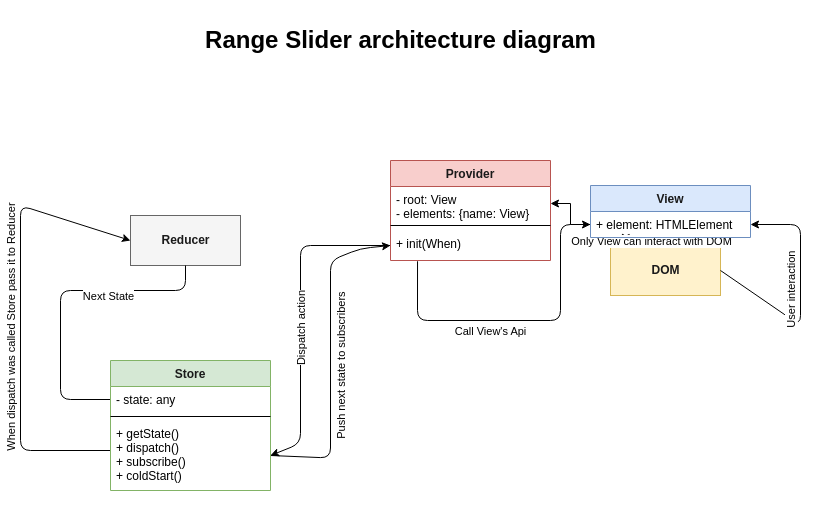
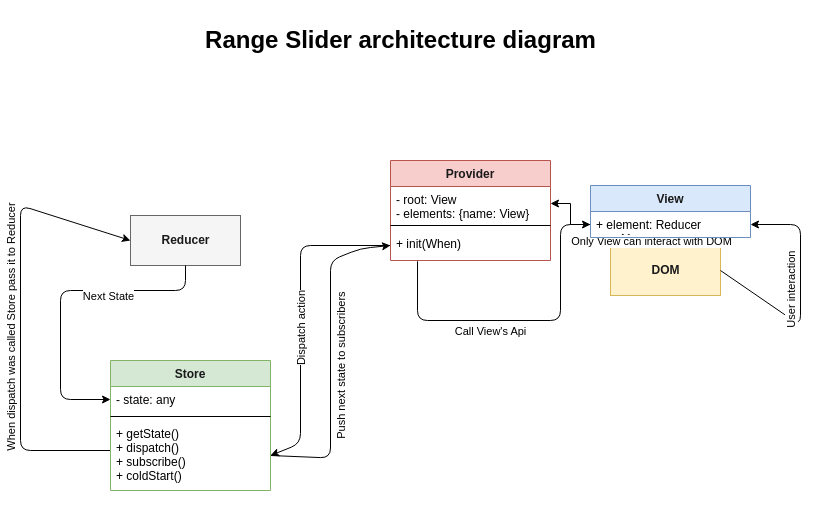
(662, 225) -> (650, 225)
(104, 400) -> (102, 400)
